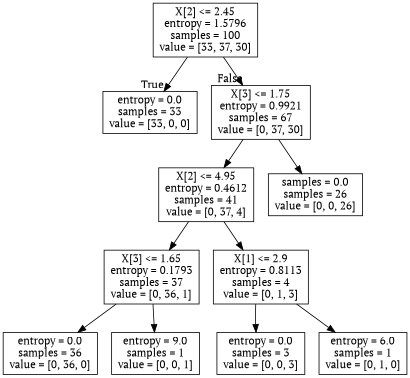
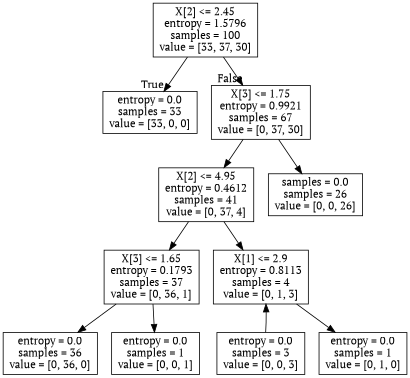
(256, 314) -> (266, 322)
(156, 353) -> (156, 353)
(363, 353) -> (363, 353)
